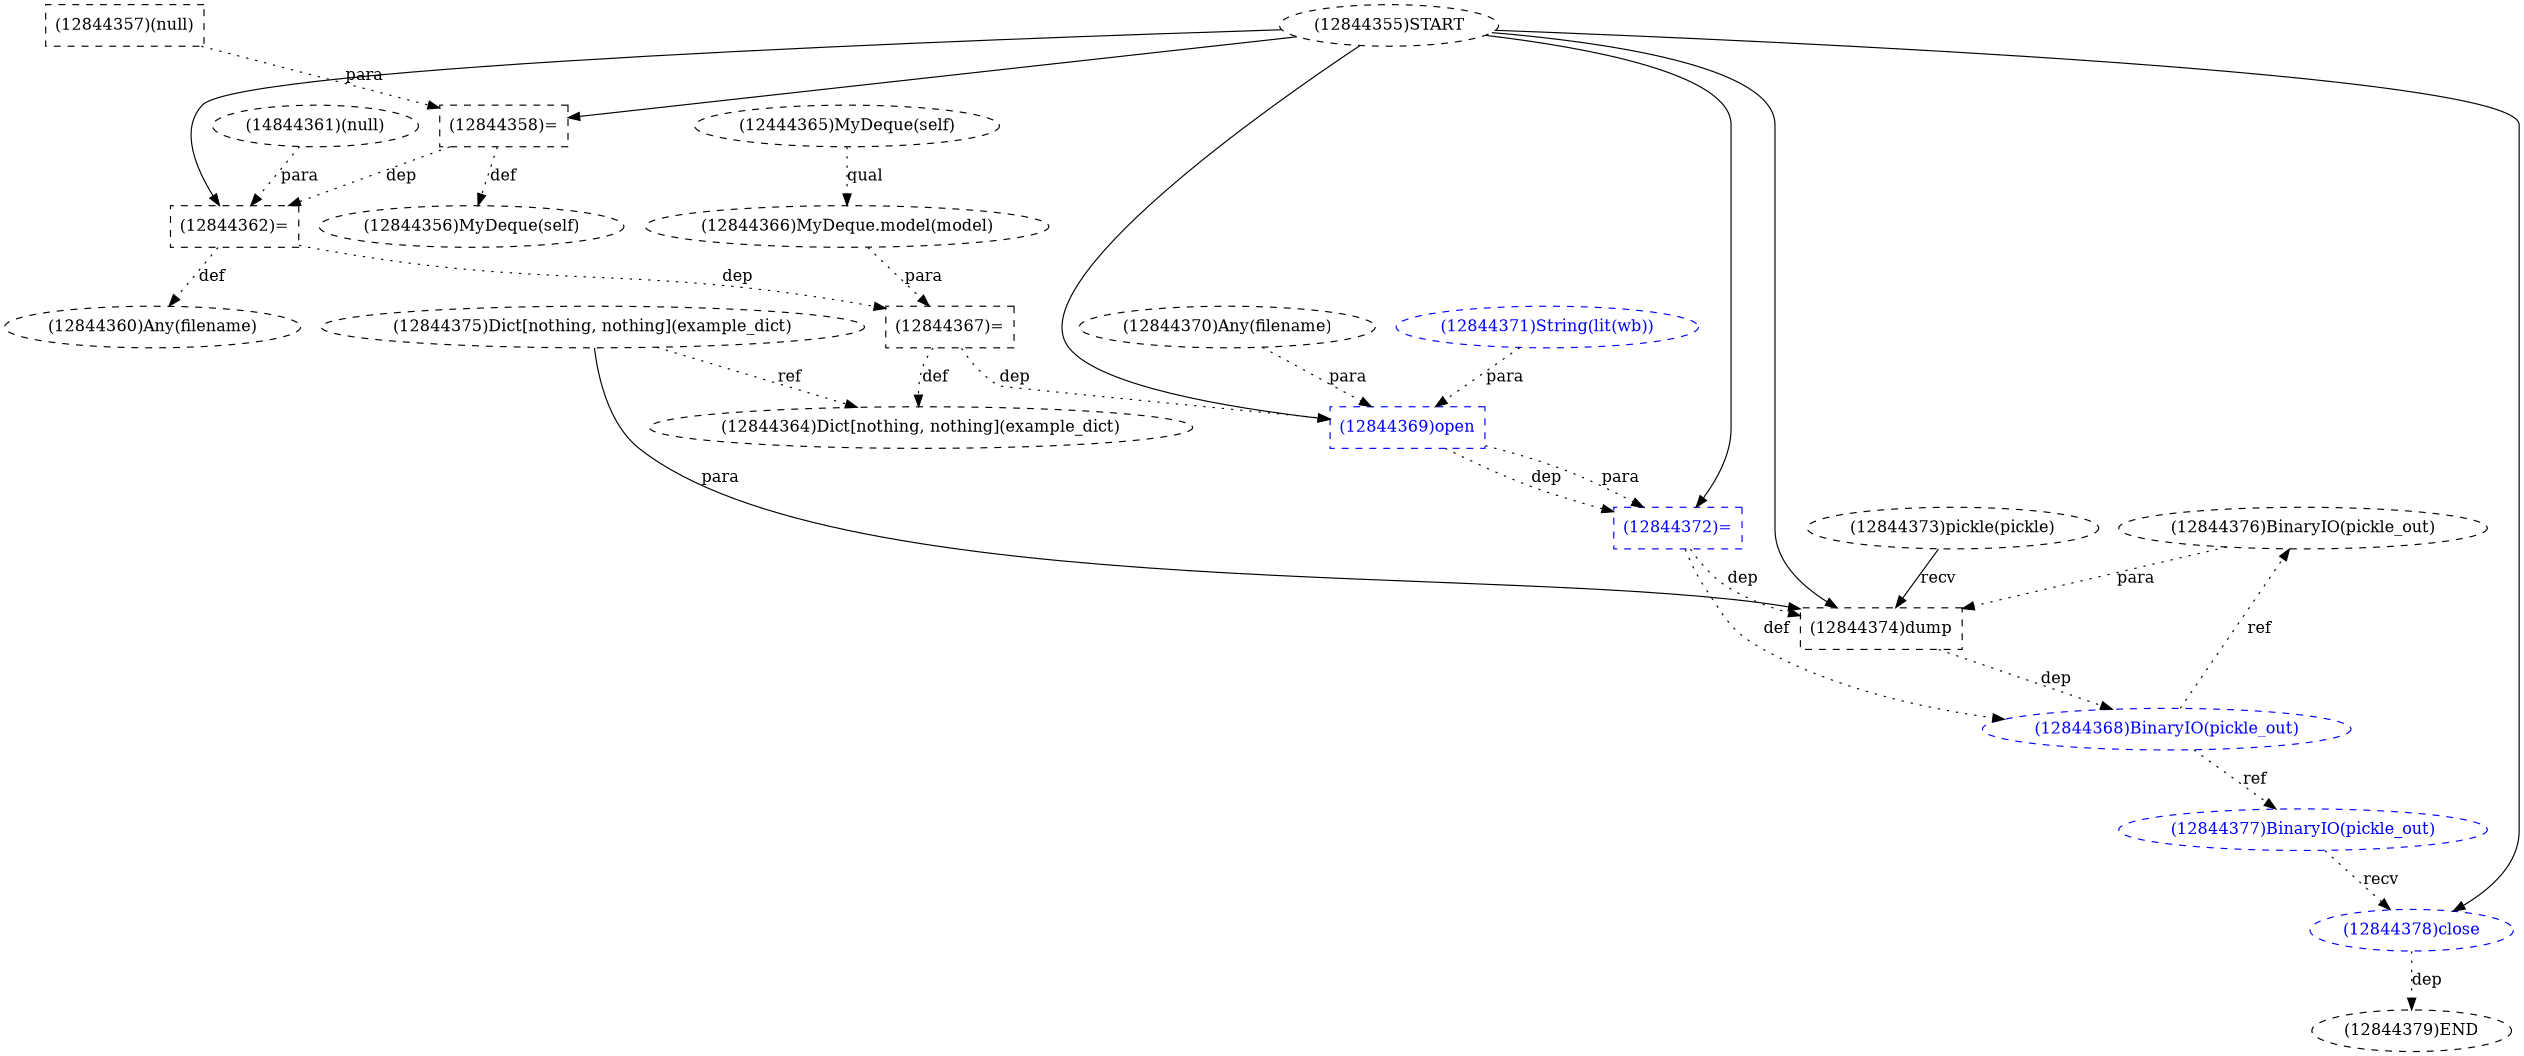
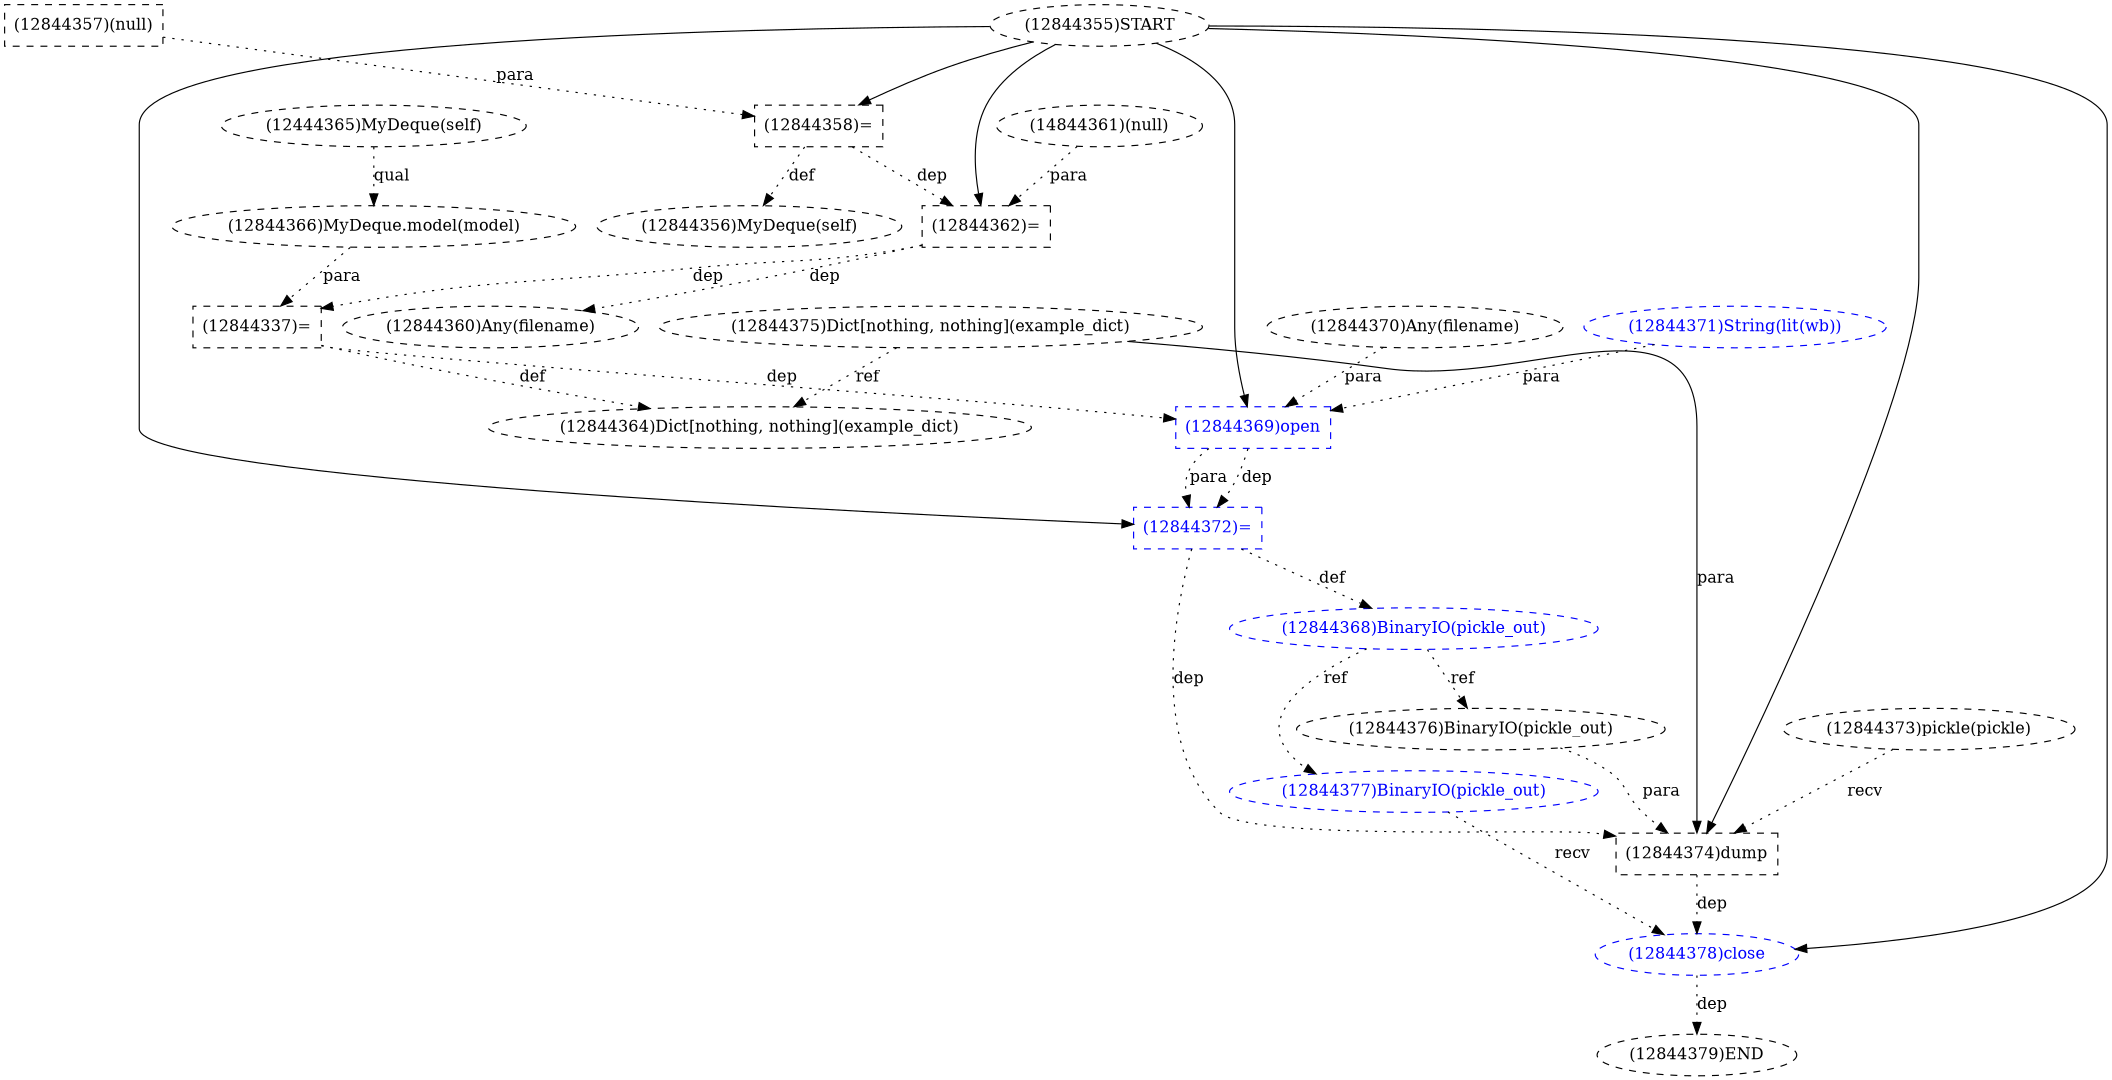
(212, 277) -> (825, 277)
(950, 327) -> (257, 327)
(1921, 574) -> (1819, 788)
(2020, 677) -> (1697, 898)
